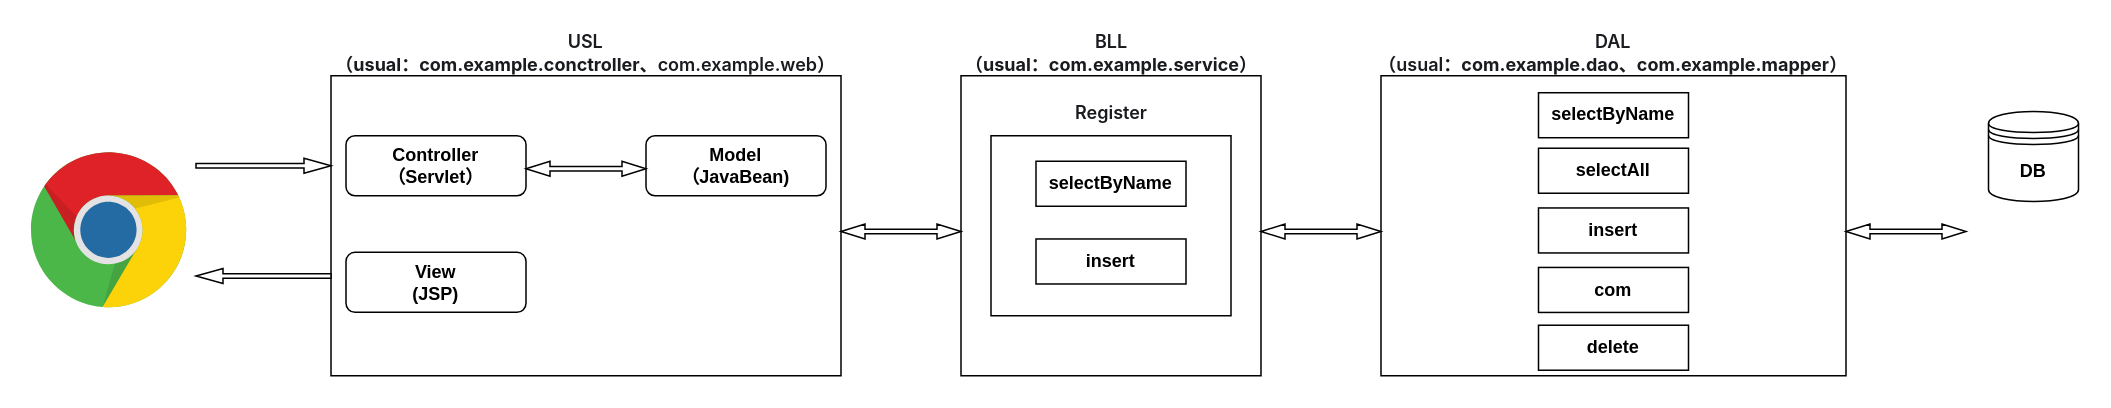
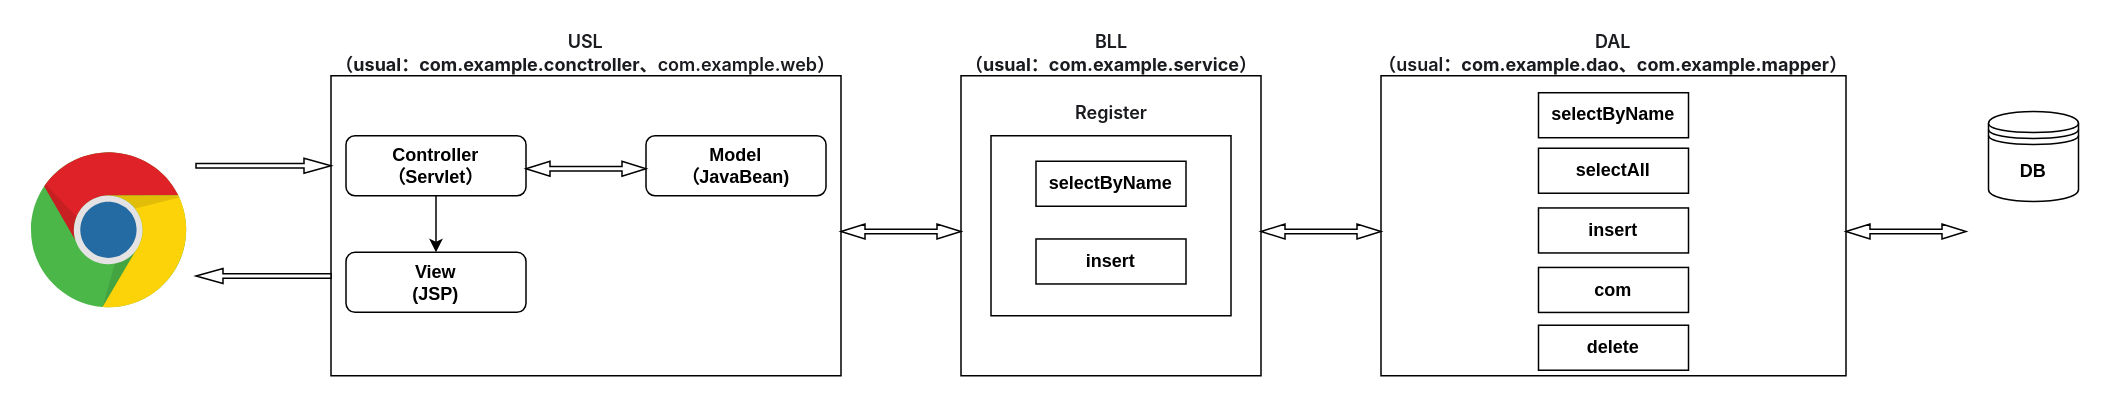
none -> (436, 219)
